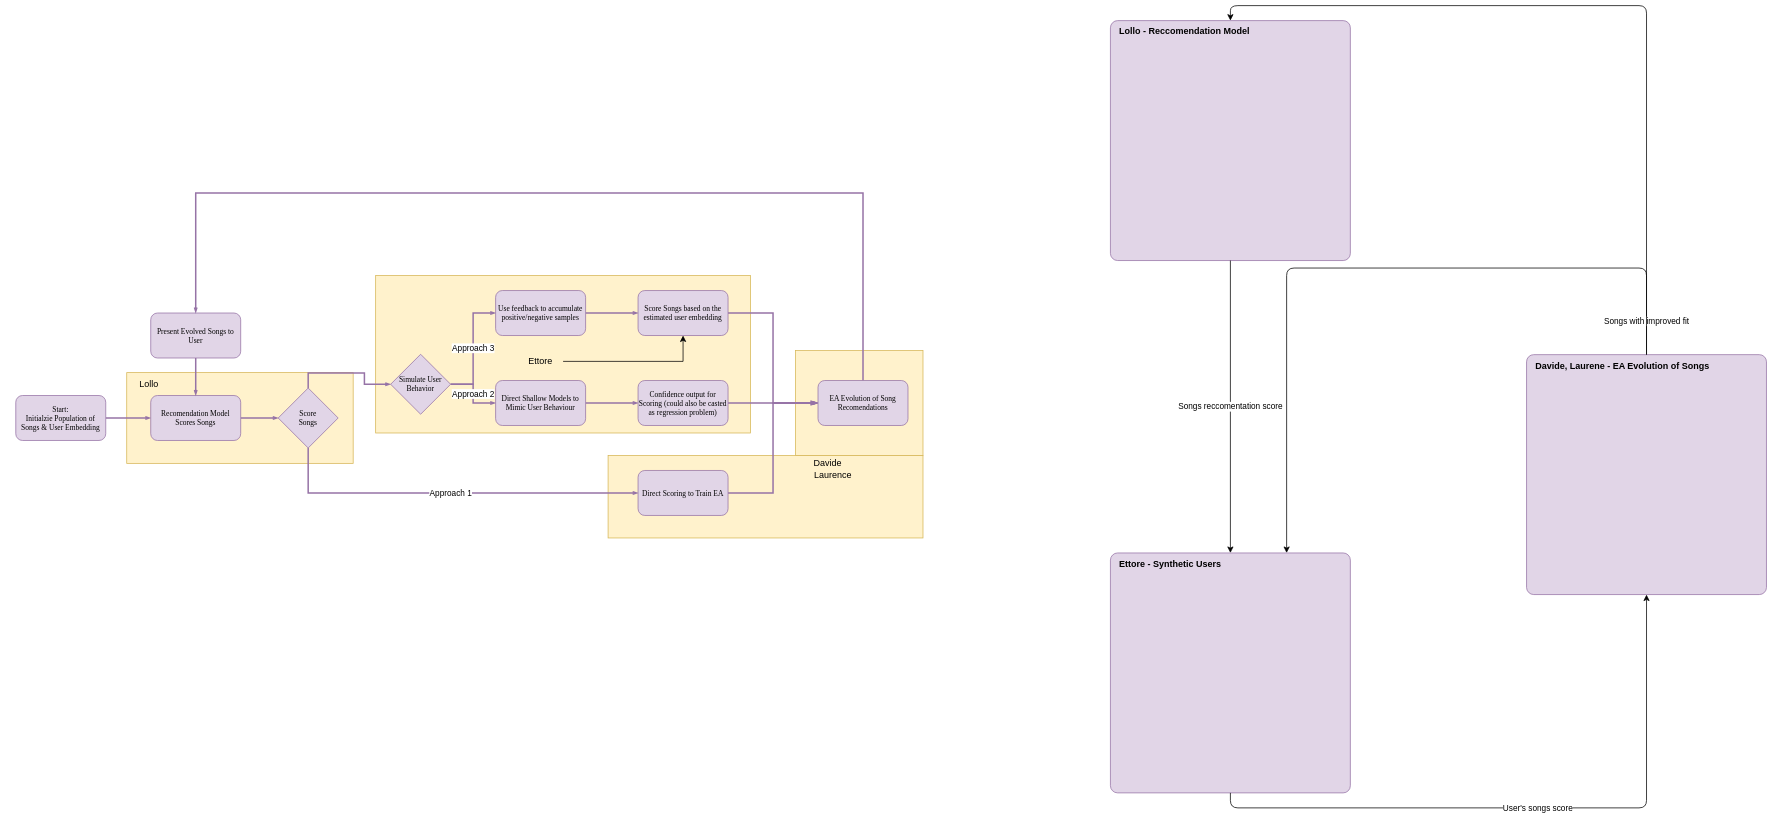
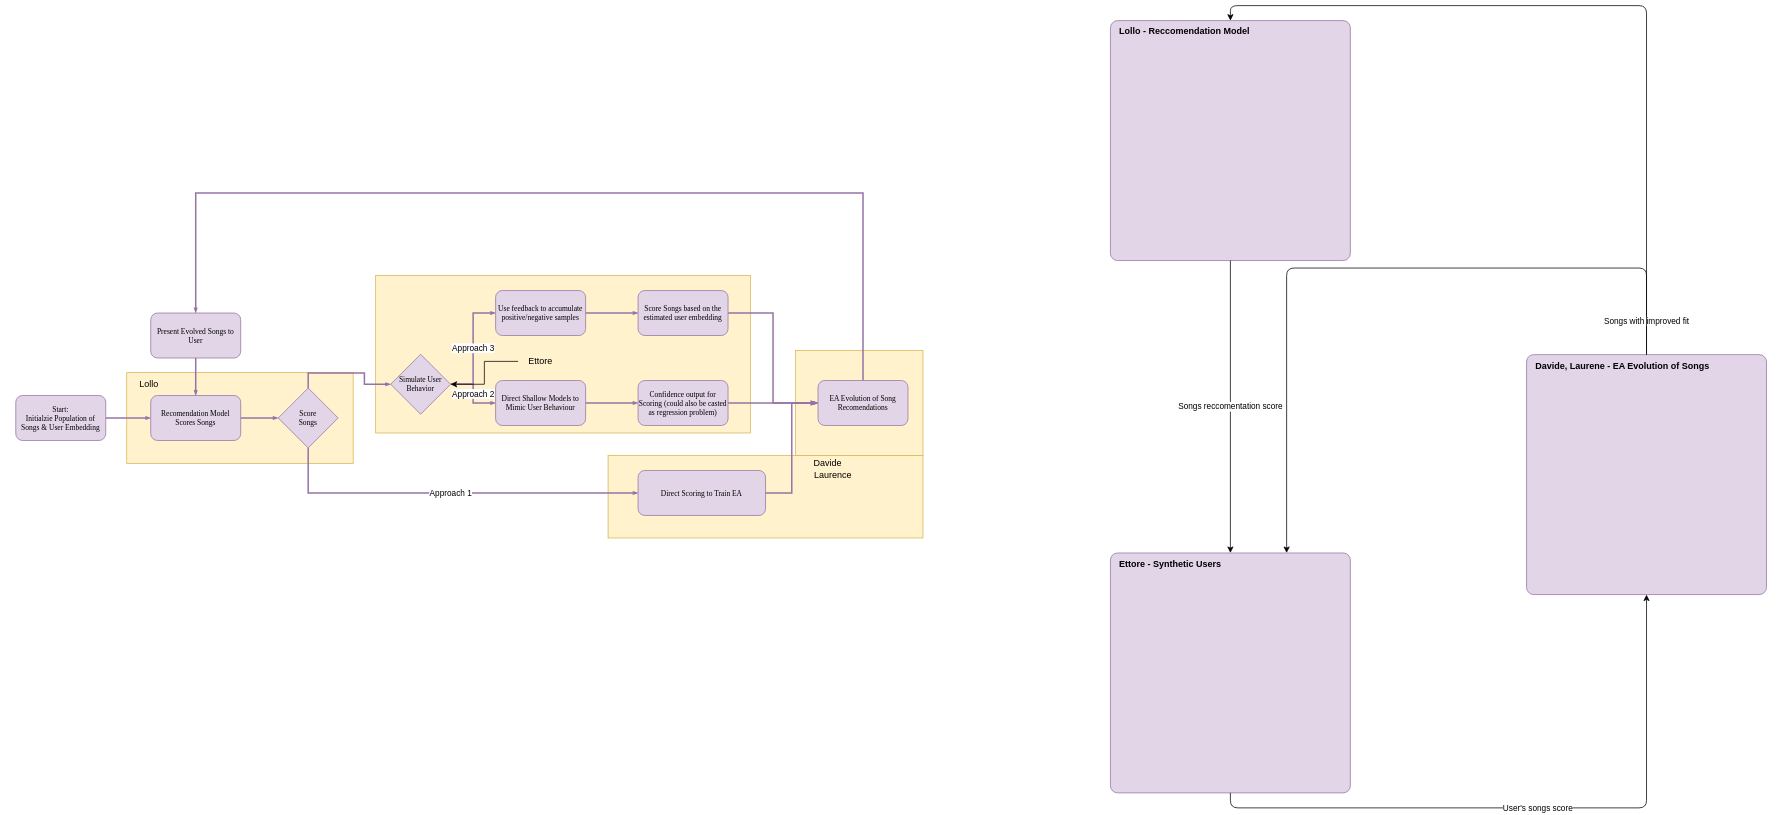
(624, 362) -> (485, 362)
(683, 493) -> (702, 493)
